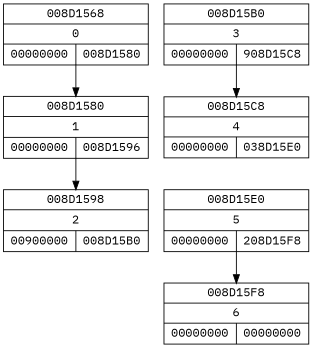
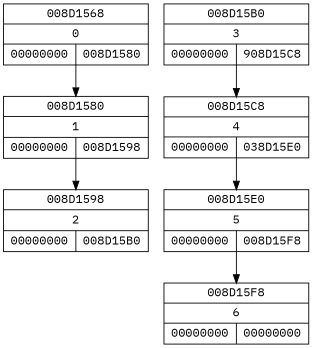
(112, 147) -> (112, 147)
none -> (236, 169)
(40, 241) -> (40, 241)
(273, 241) -> (273, 241)
